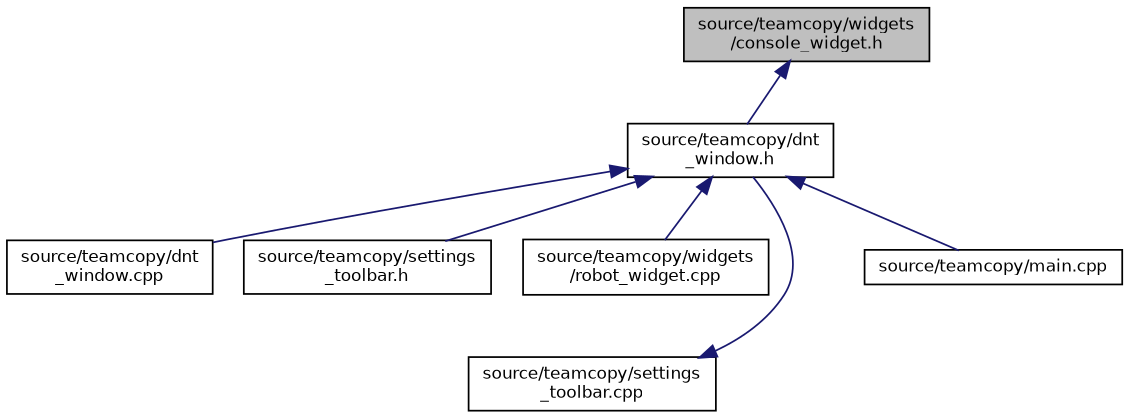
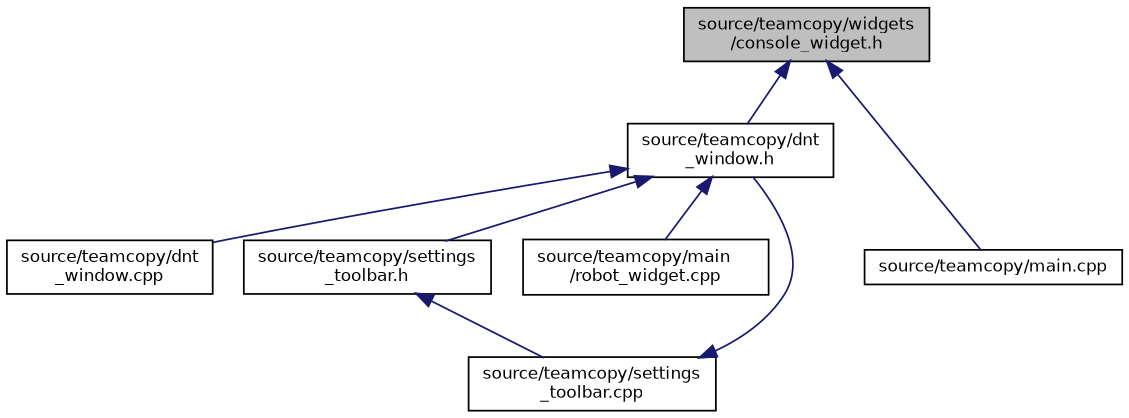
(881, 217) -> (909, 162)
(646, 267) -> (646, 267)
none -> (488, 330)
